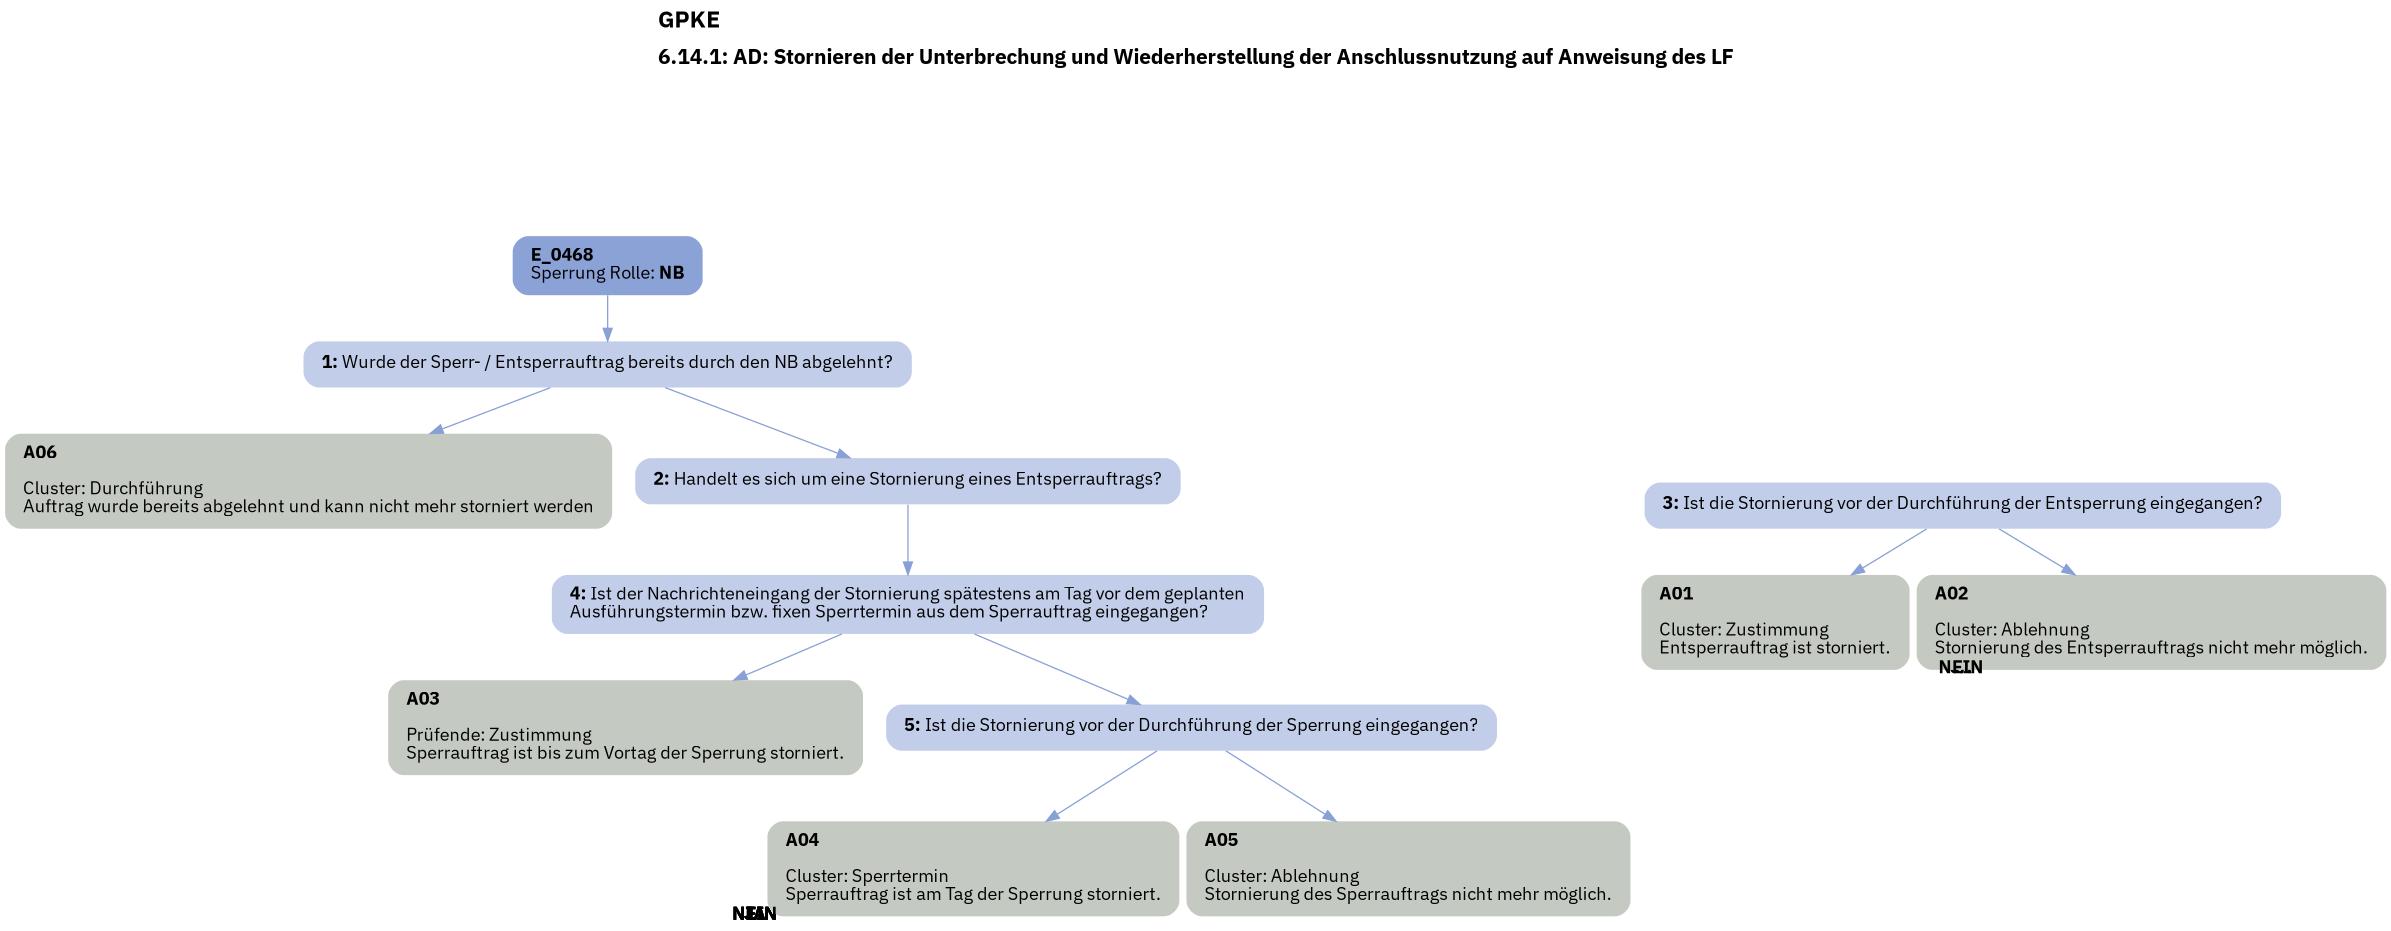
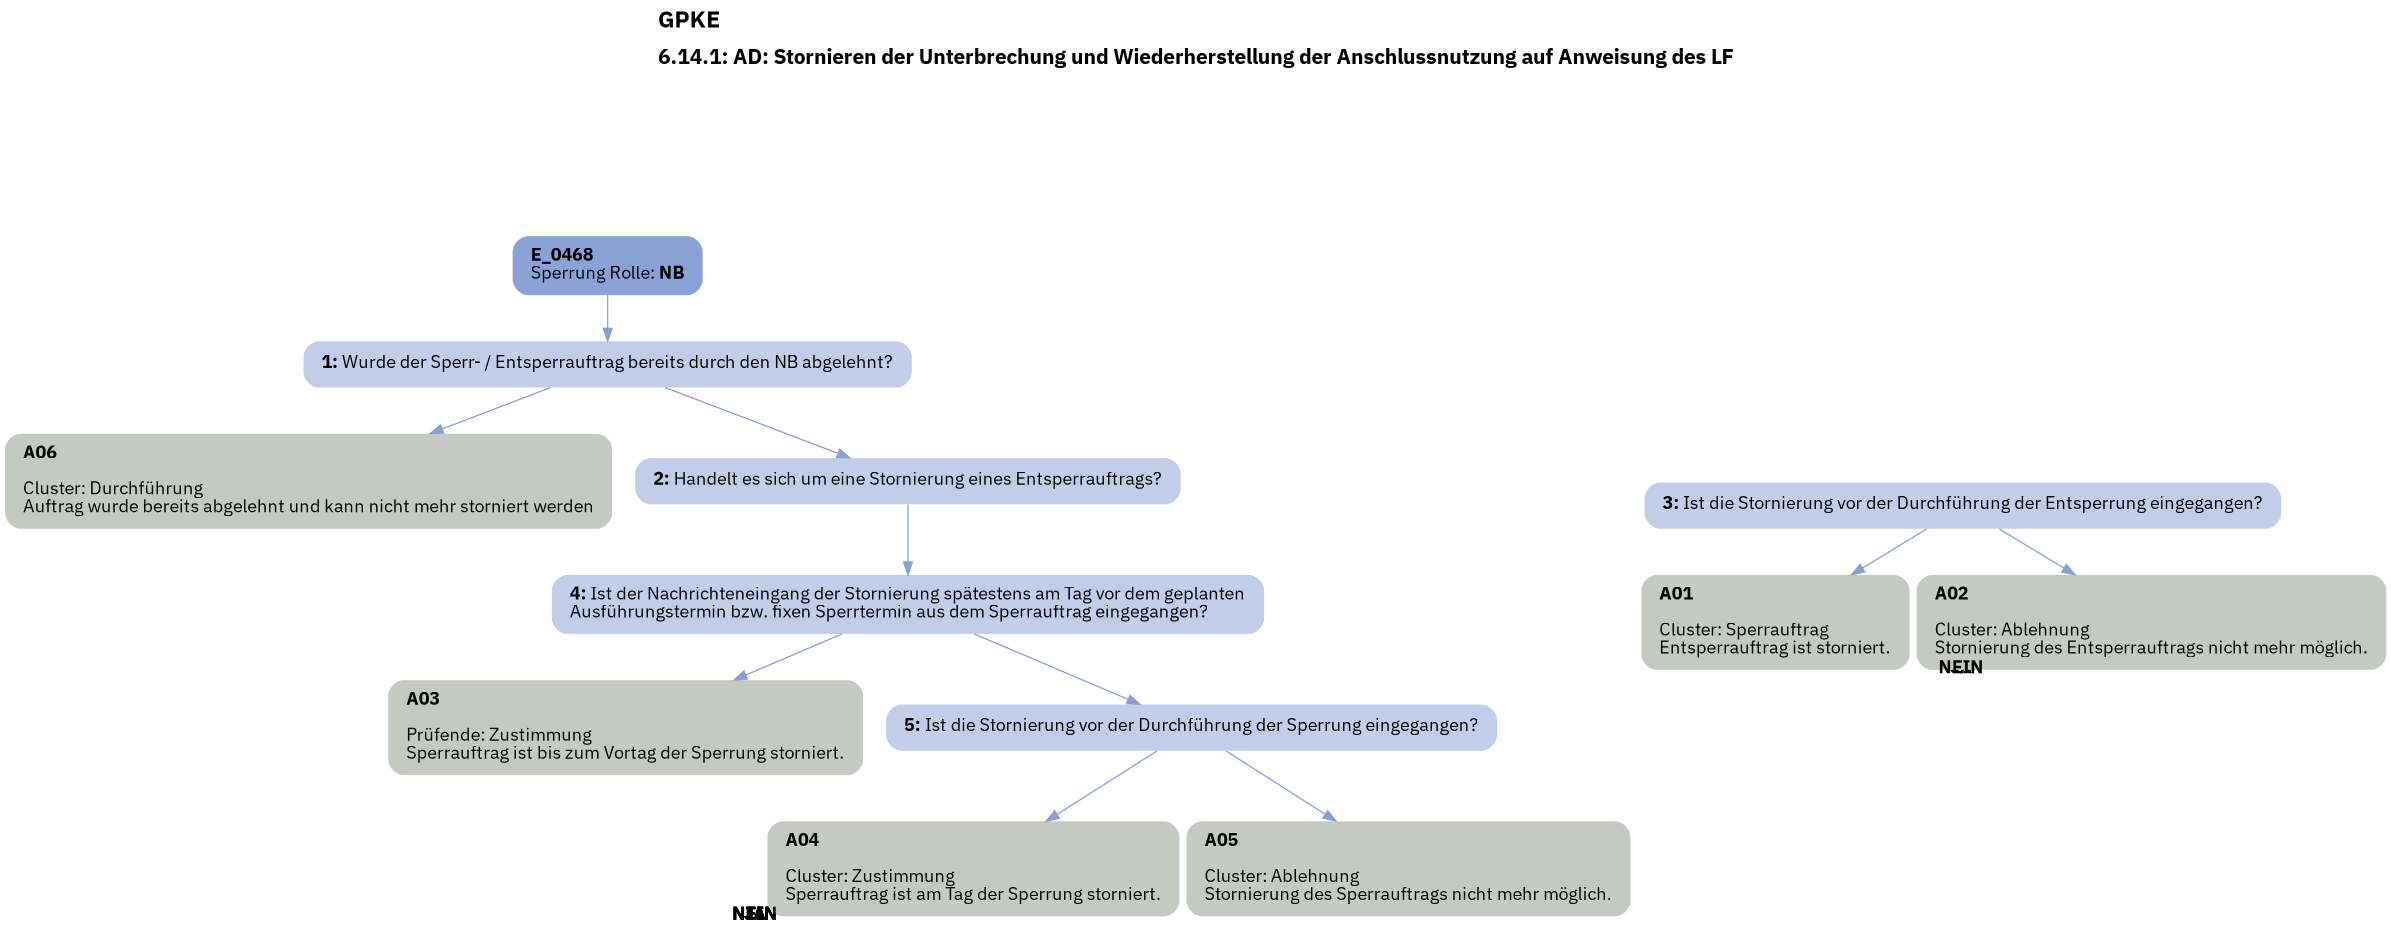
(1745, 630) -> (1745, 630)
(868, 877) -> (871, 877)
